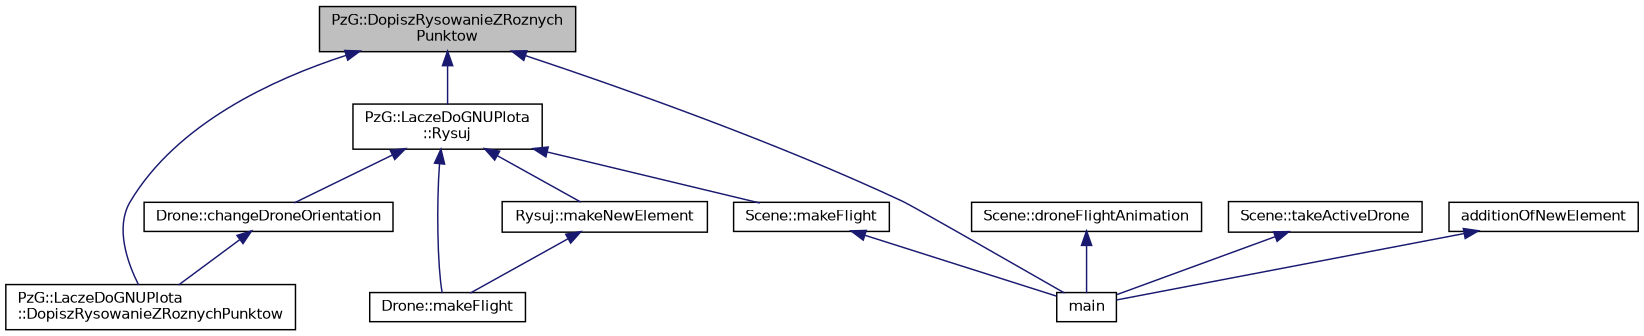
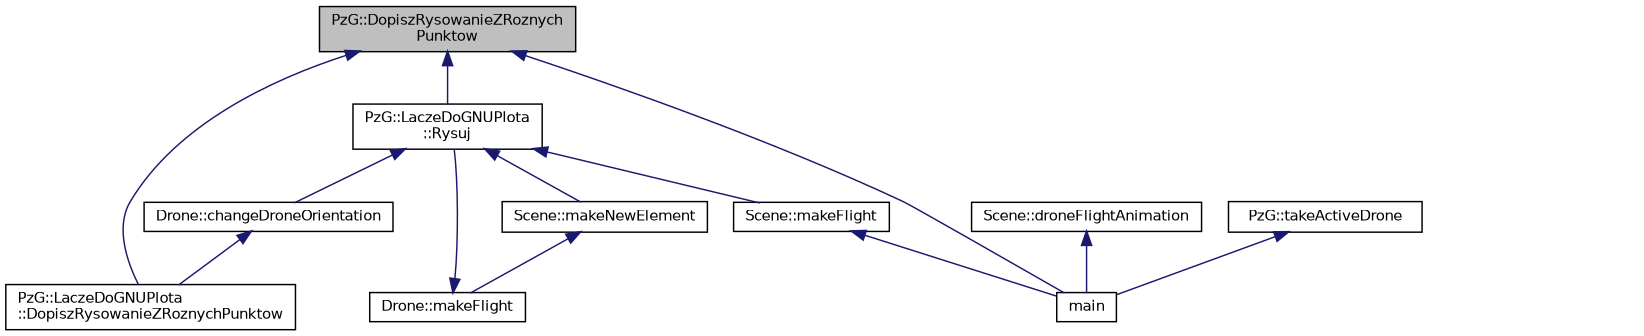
(605, 217) -> (605, 217)
(1325, 217) -> (1325, 217)
(1544, 217) -> none
(438, 229) -> (457, 214)
